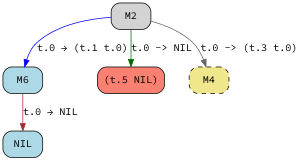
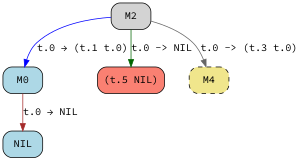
(23, 80) -> (23, 80)
